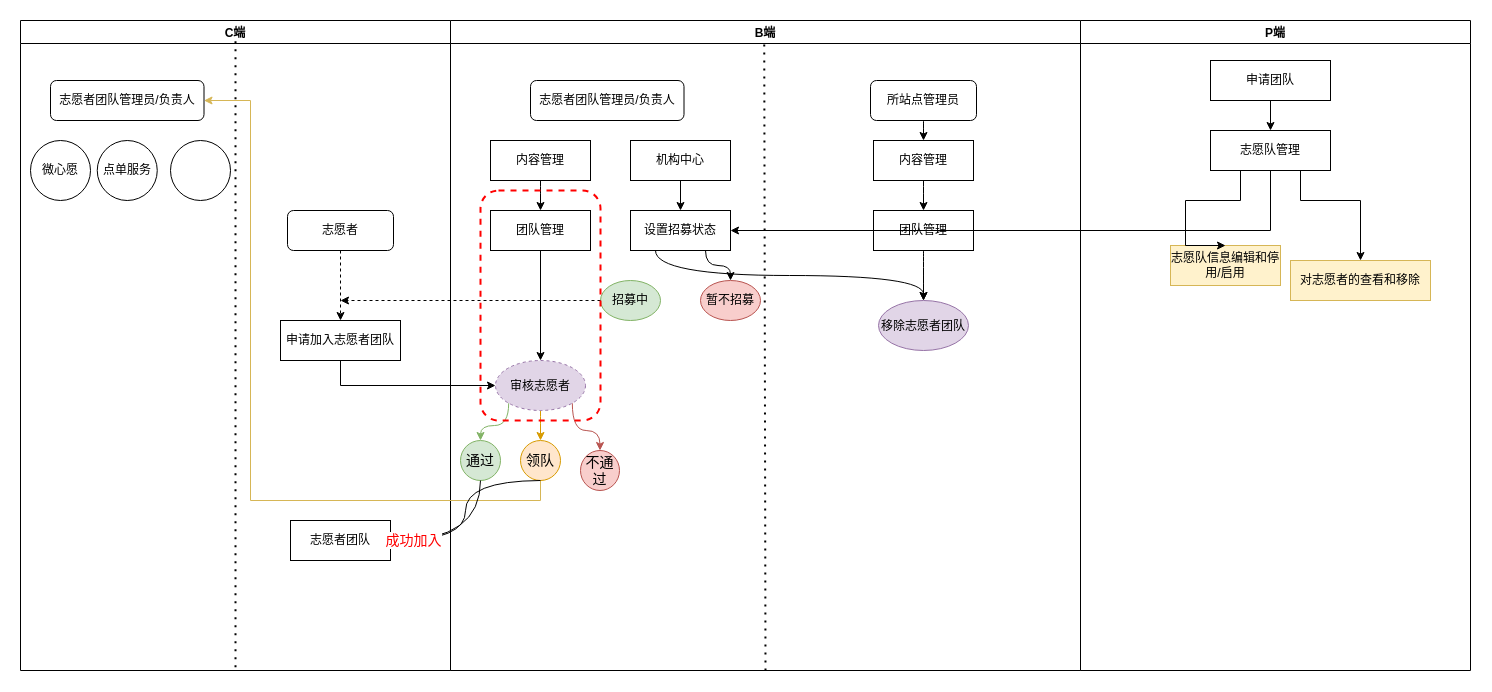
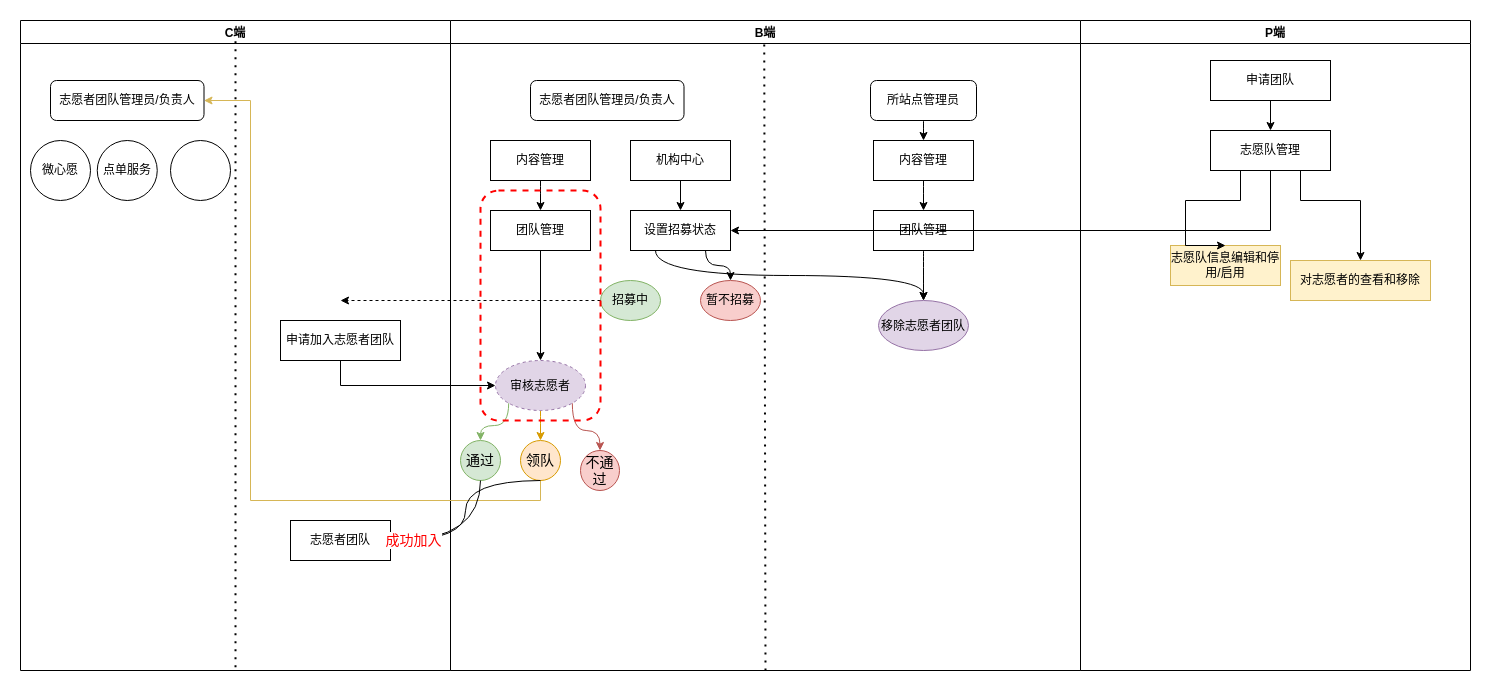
(341, 231) -> none
(341, 282) -> none
